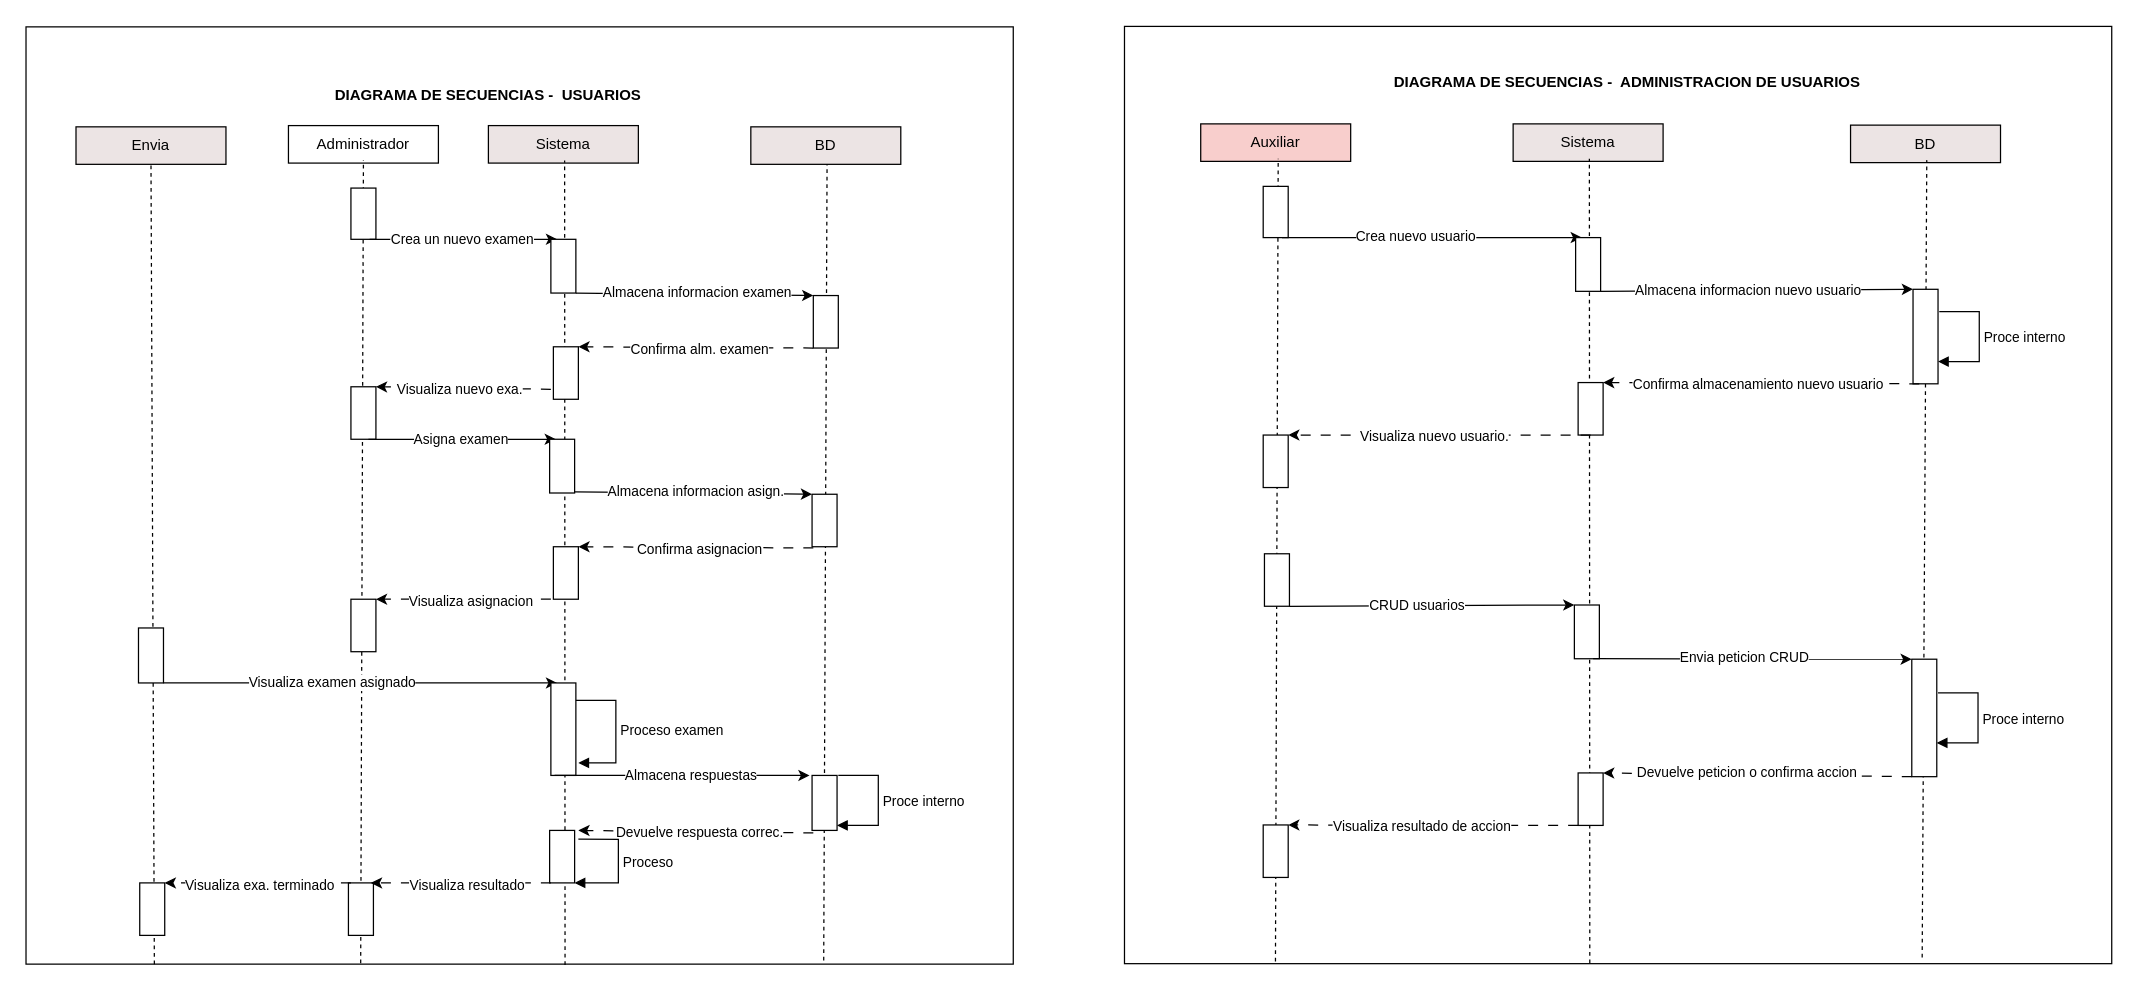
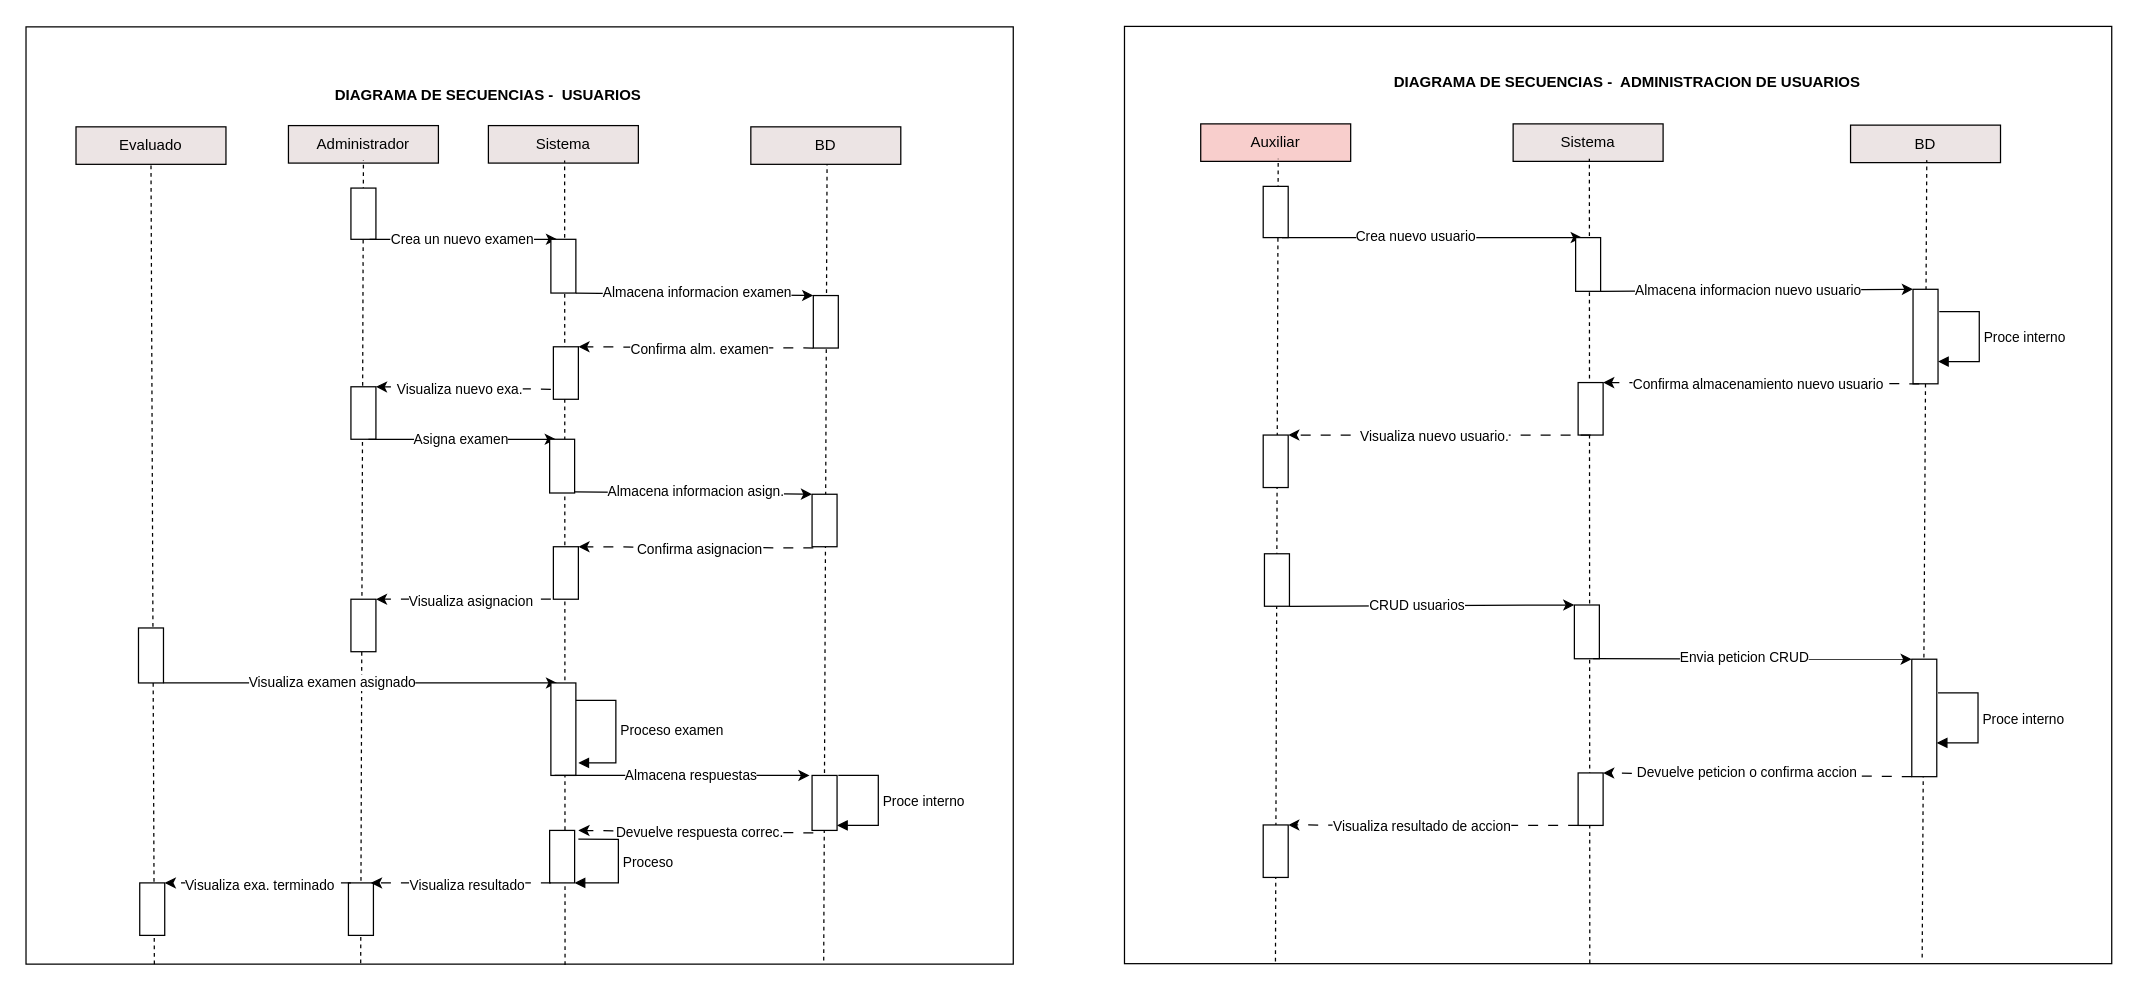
(363, 144) -> (363, 144)
(151, 146) -> (151, 146)
